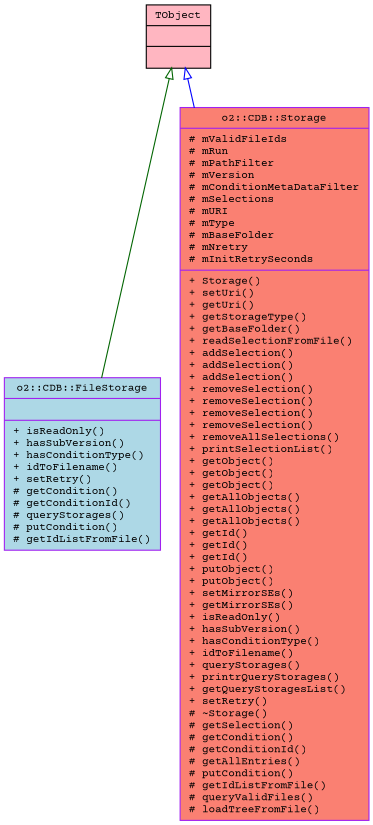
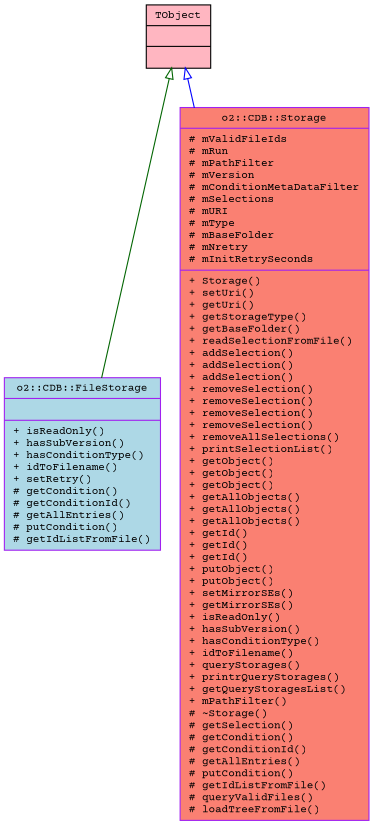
(69, 515) -> (69, 515)
(229, 701) -> (239, 701)
